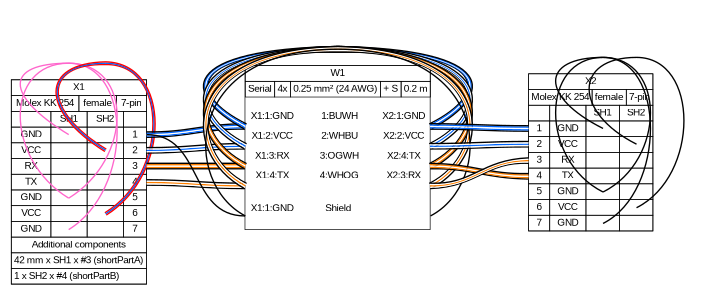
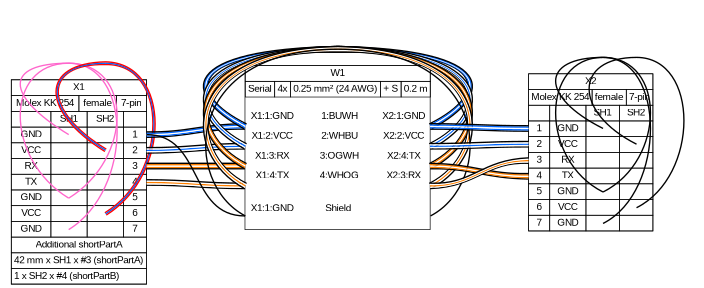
(79, 245) -> (79, 245)
